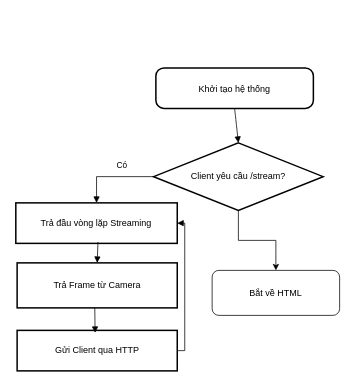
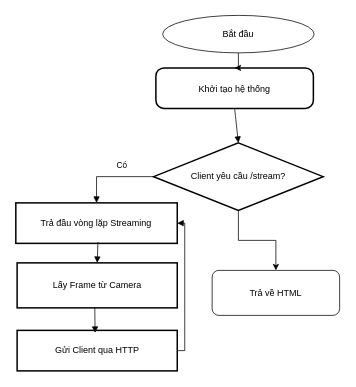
none -> (238, 34)
none -> (238, 61)
(97, 285) -> (97, 285)
(276, 293) -> (276, 293)
